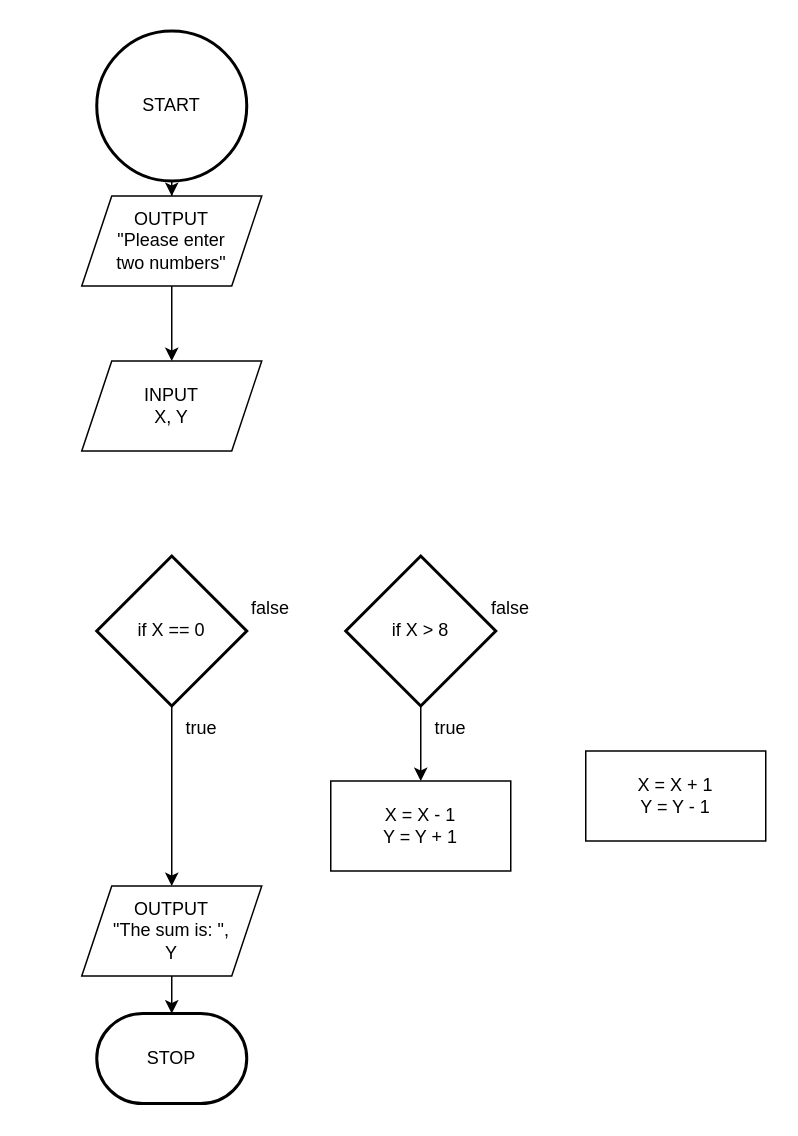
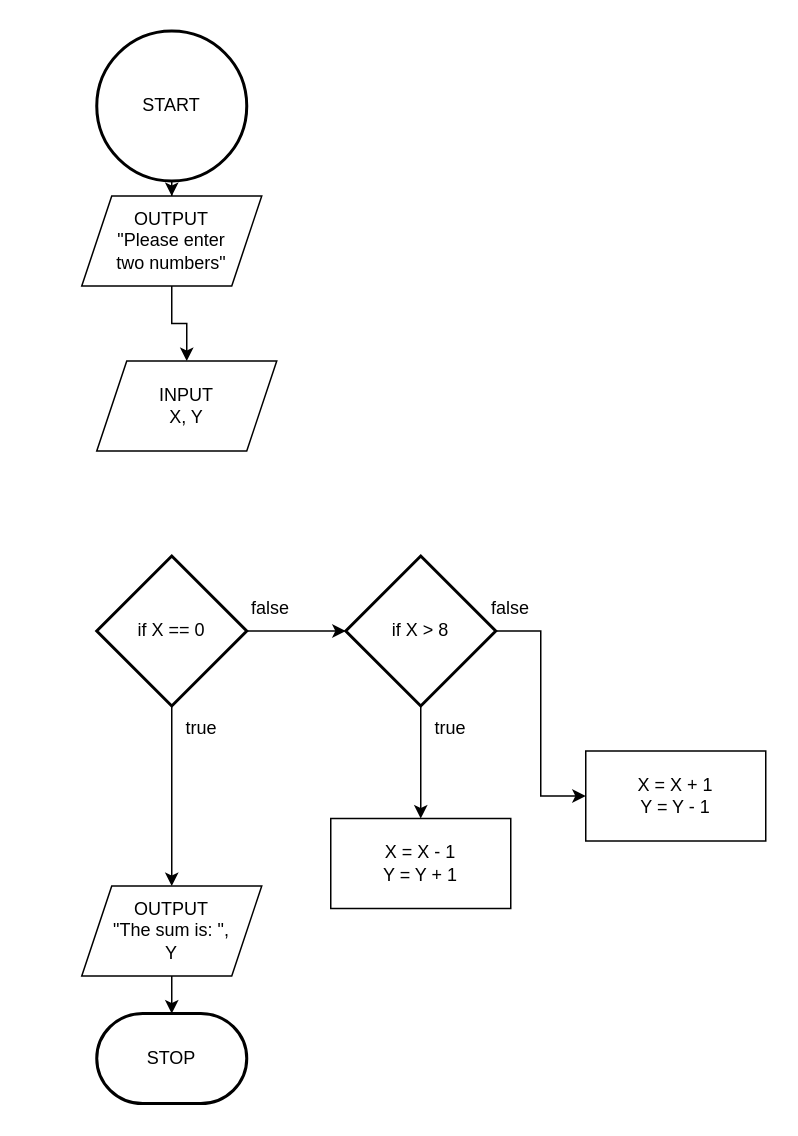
(172, 406) -> (187, 406)
none -> (291, 631)
none -> (541, 708)
(421, 826) -> (421, 863)
